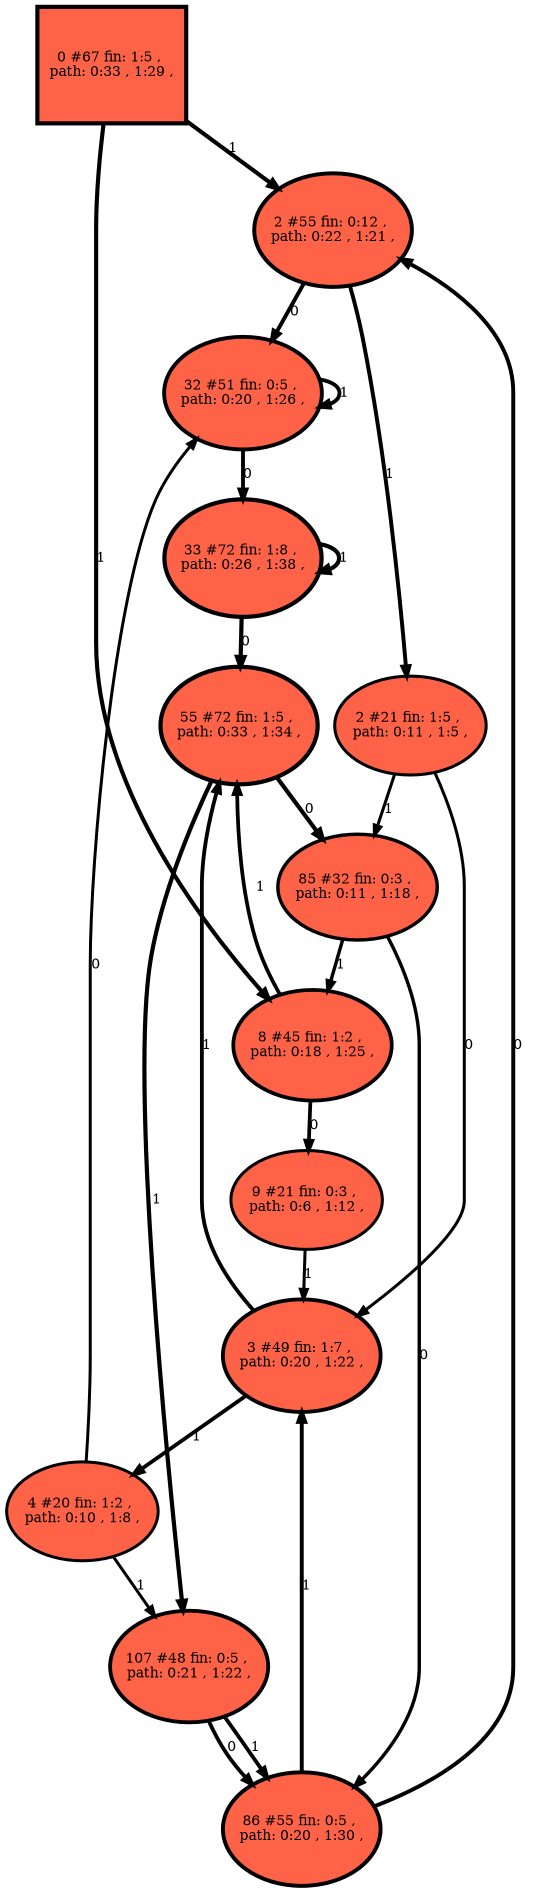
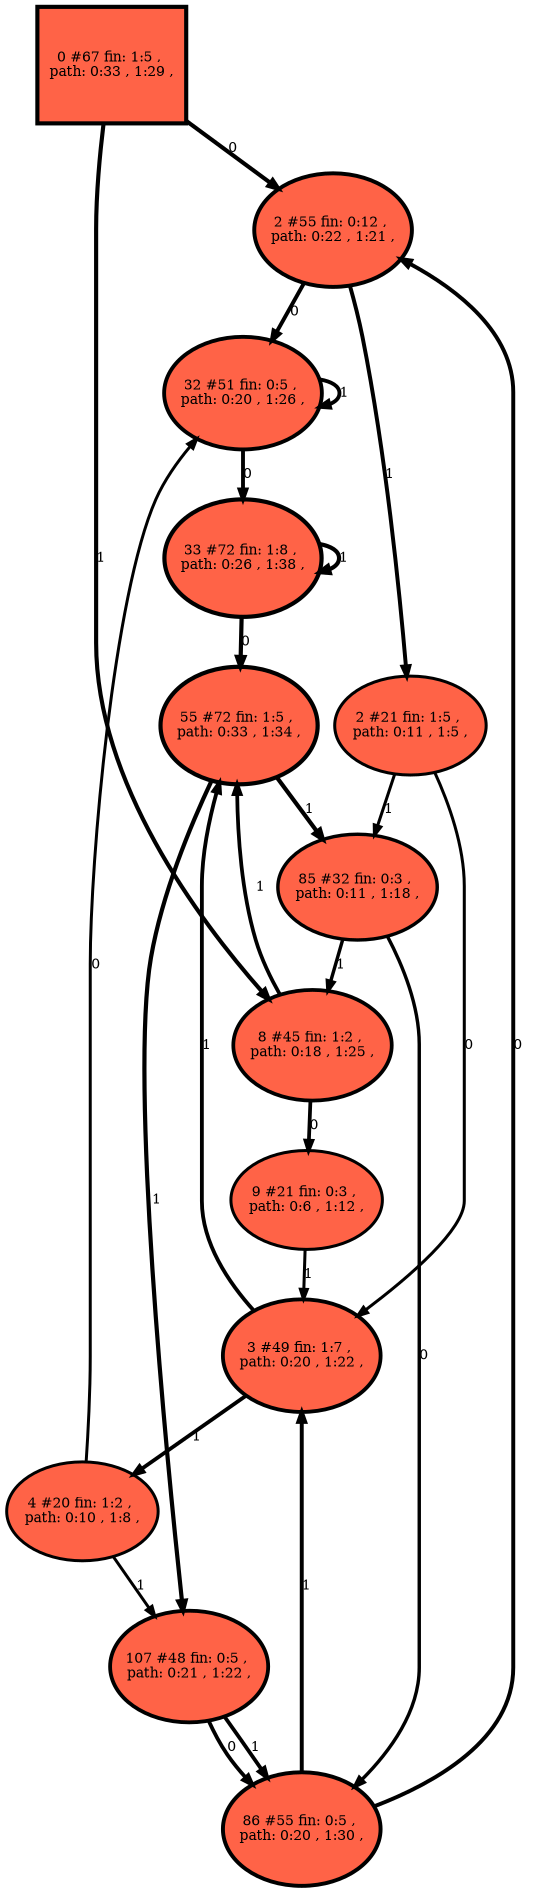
(235, 148) -> (235, 148)
(312, 809) -> (312, 809)
